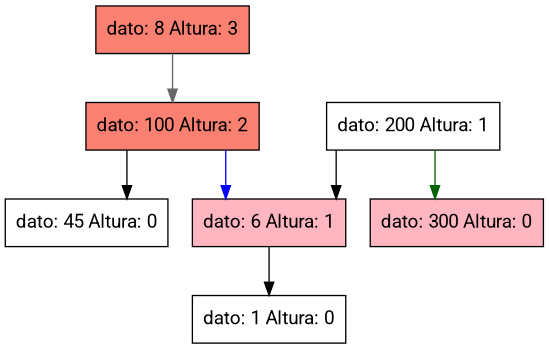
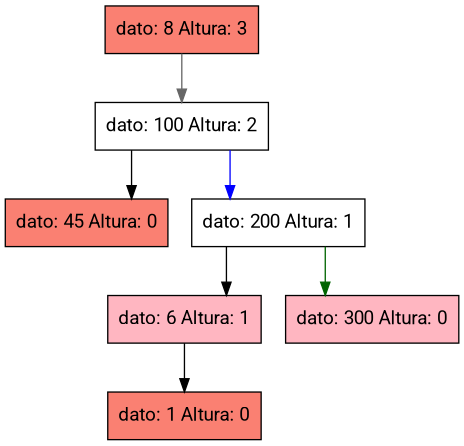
(173, 126) -> (182, 126)
(226, 168) -> (230, 168)
(87, 223) -> (87, 223)
(269, 319) -> (184, 416)
